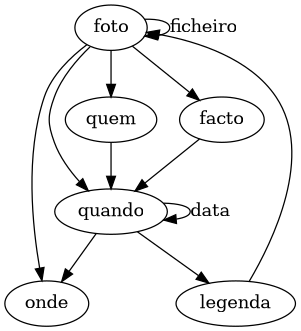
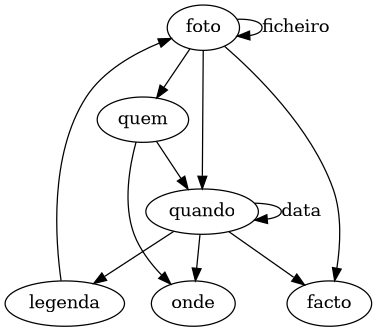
(34, 148) -> (129, 213)
(172, 161) -> (261, 255)
